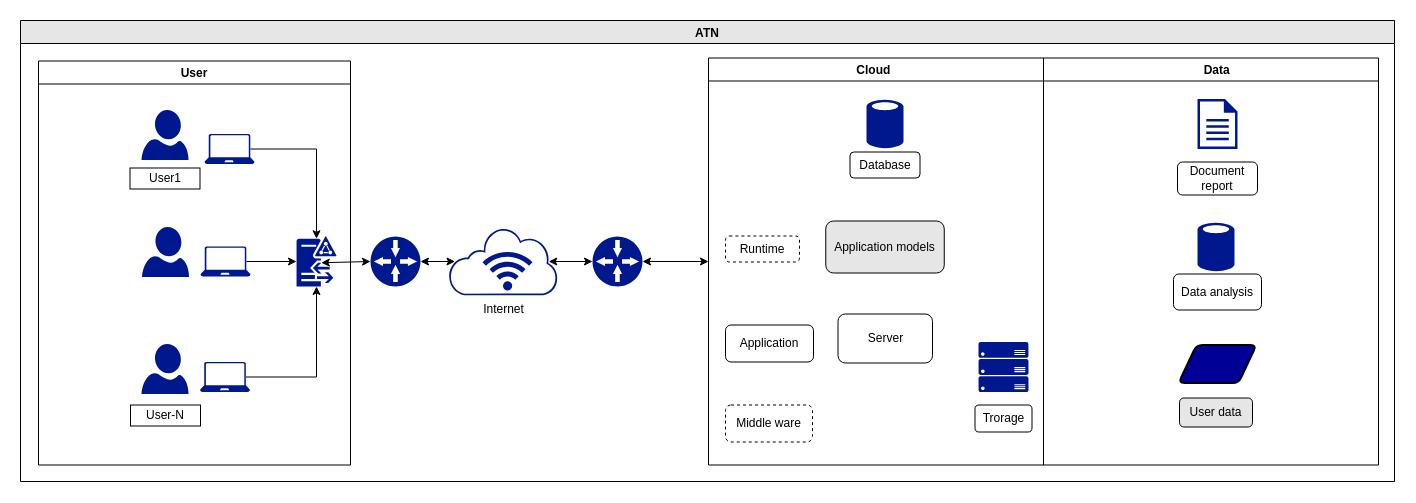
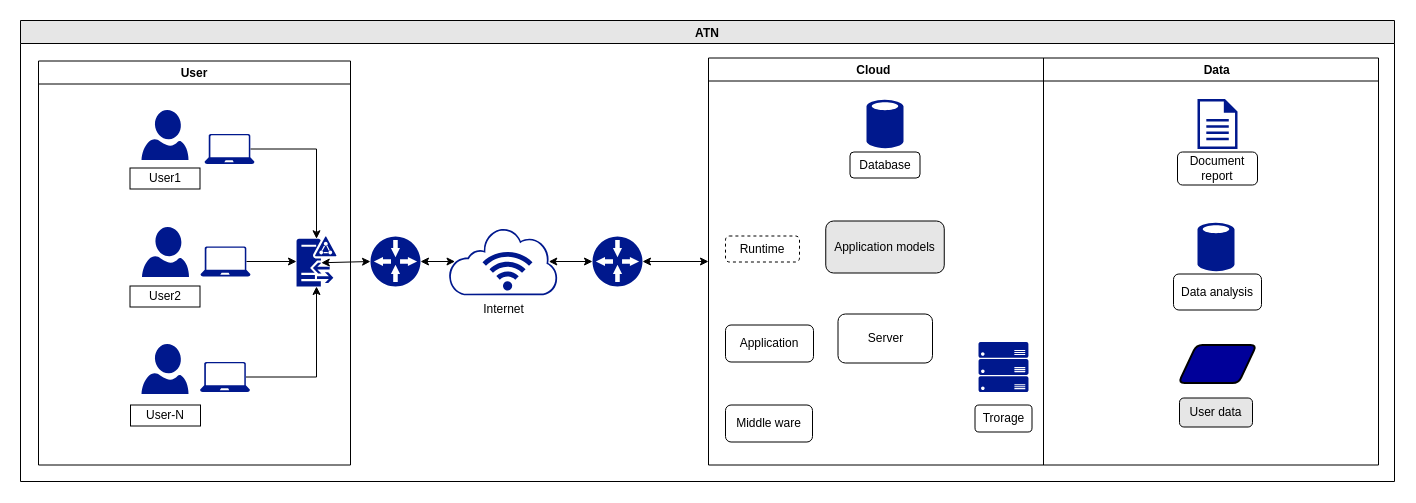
(1218, 179) -> (1218, 169)
none -> (165, 297)
(769, 424) -> (769, 424)
